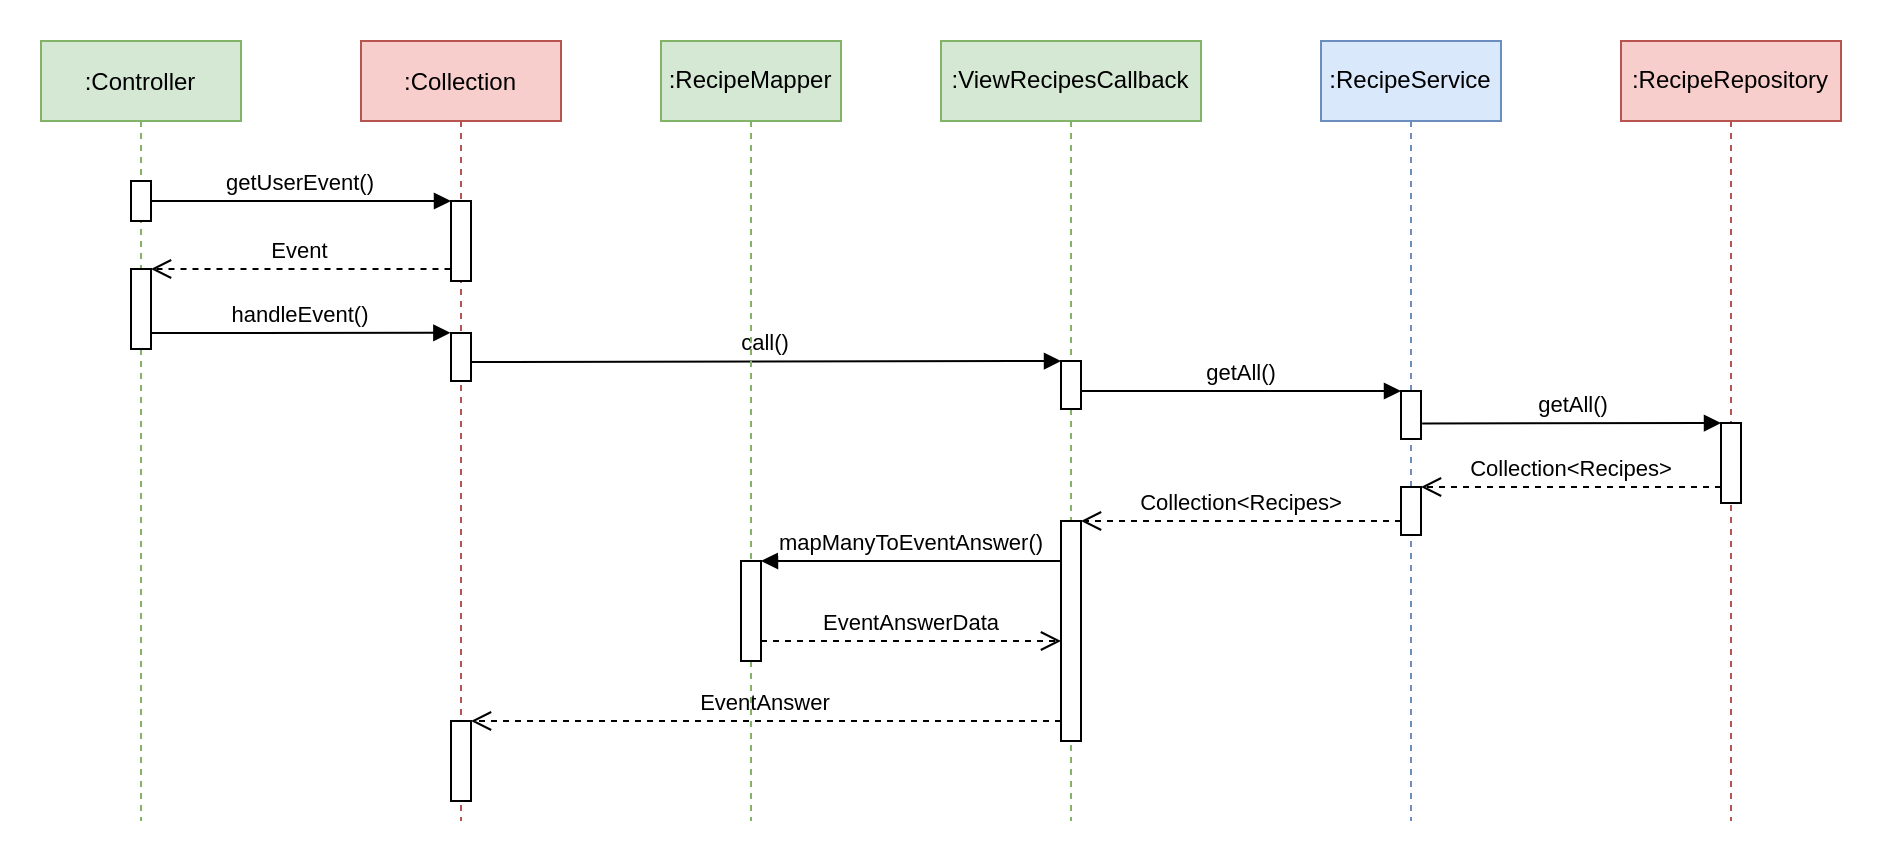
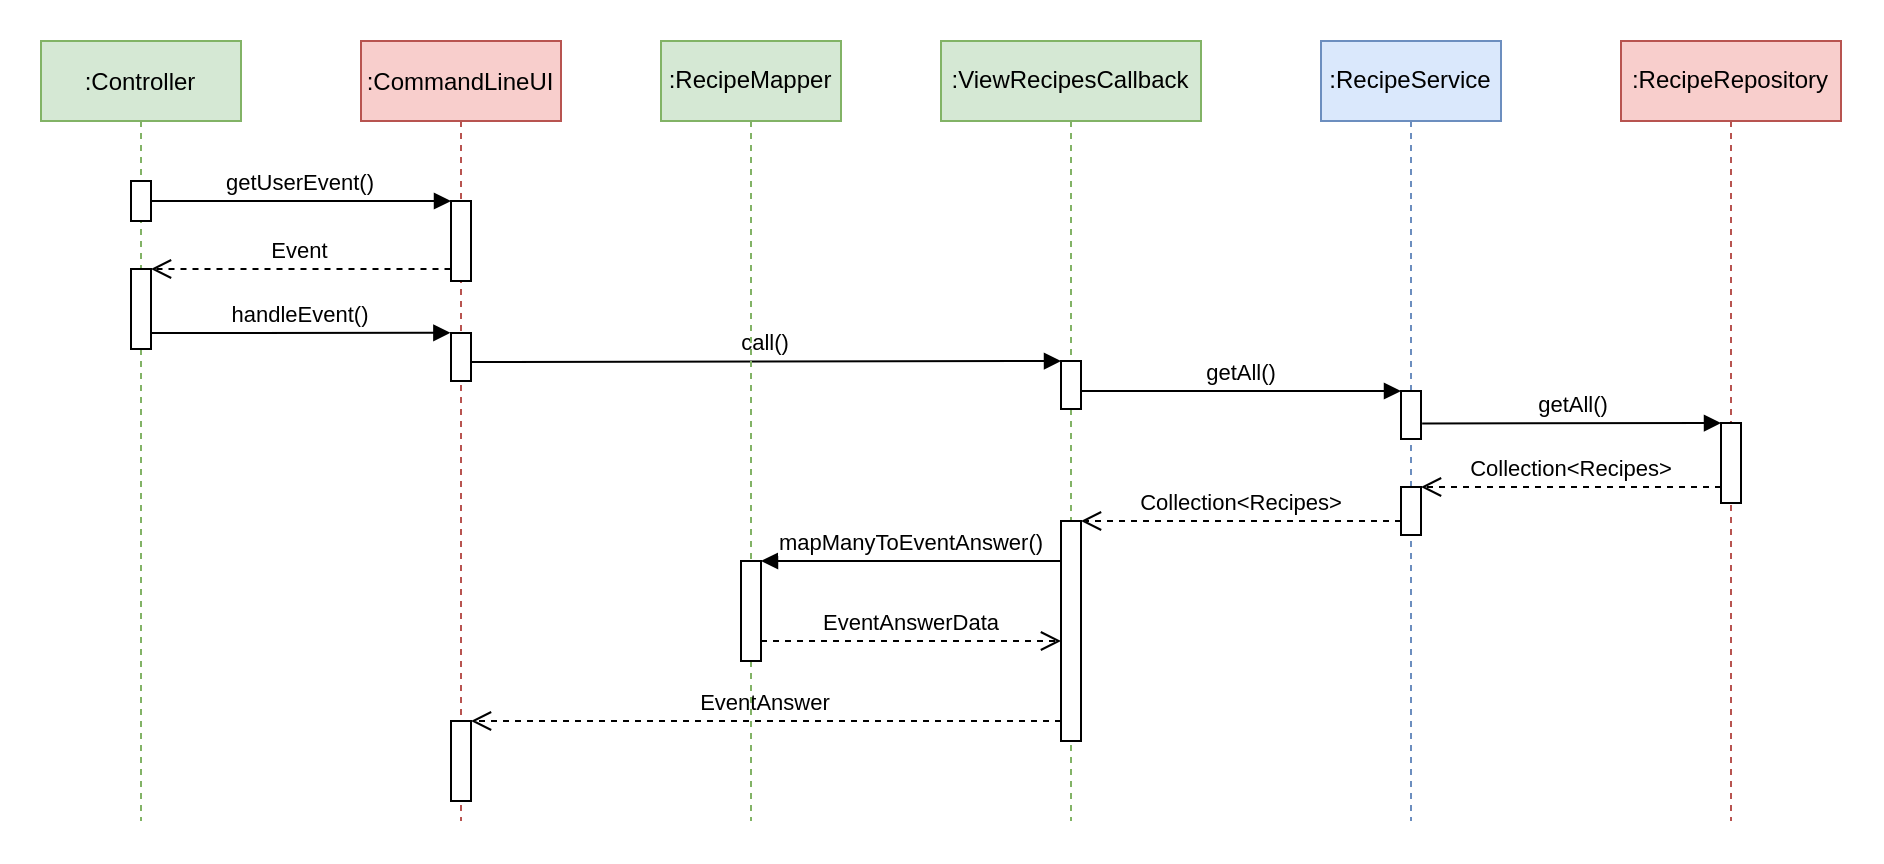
(460, 82) -> (460, 82)
